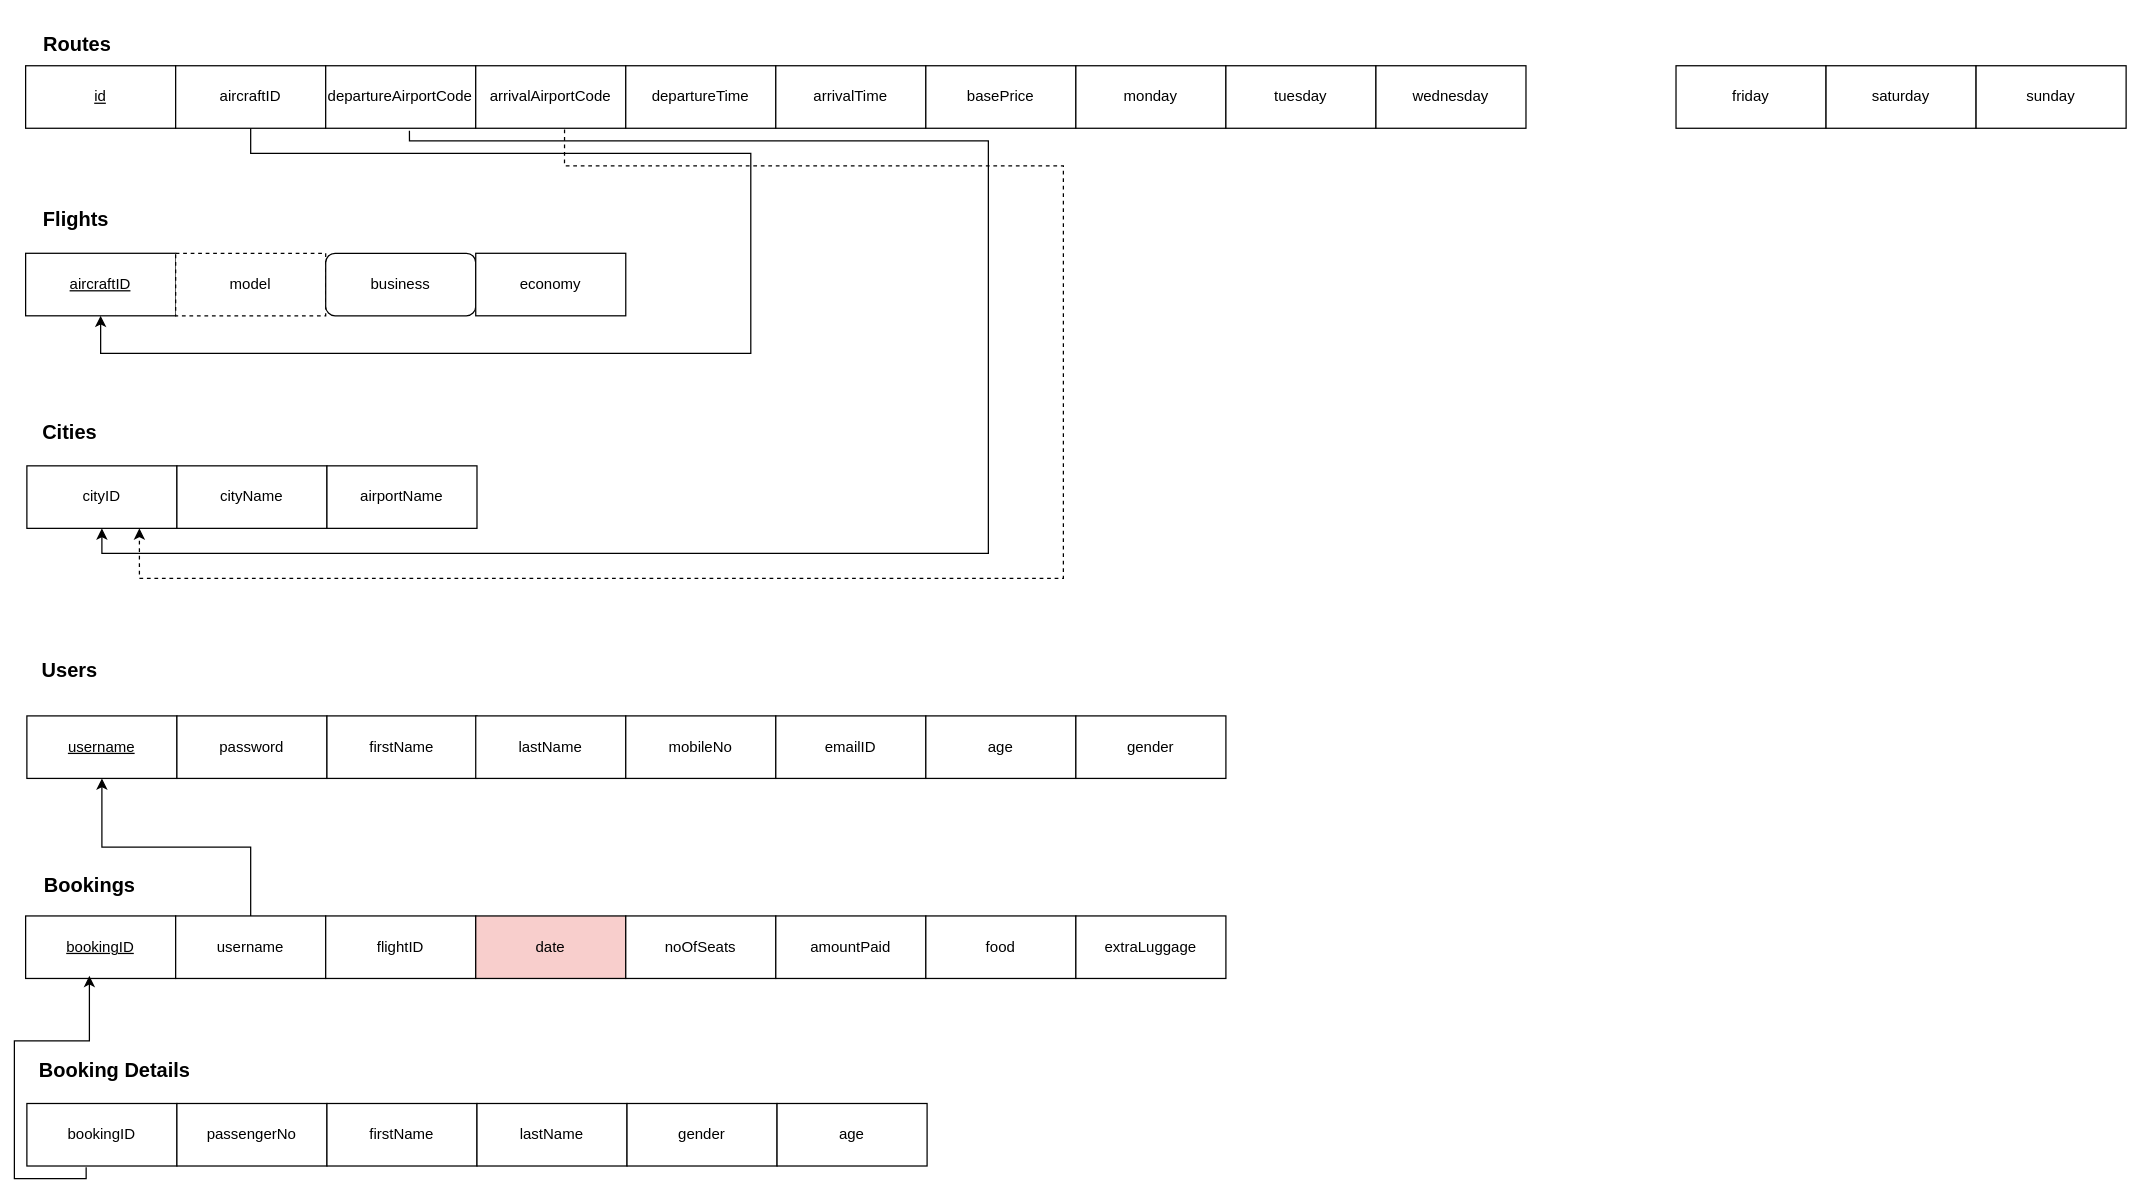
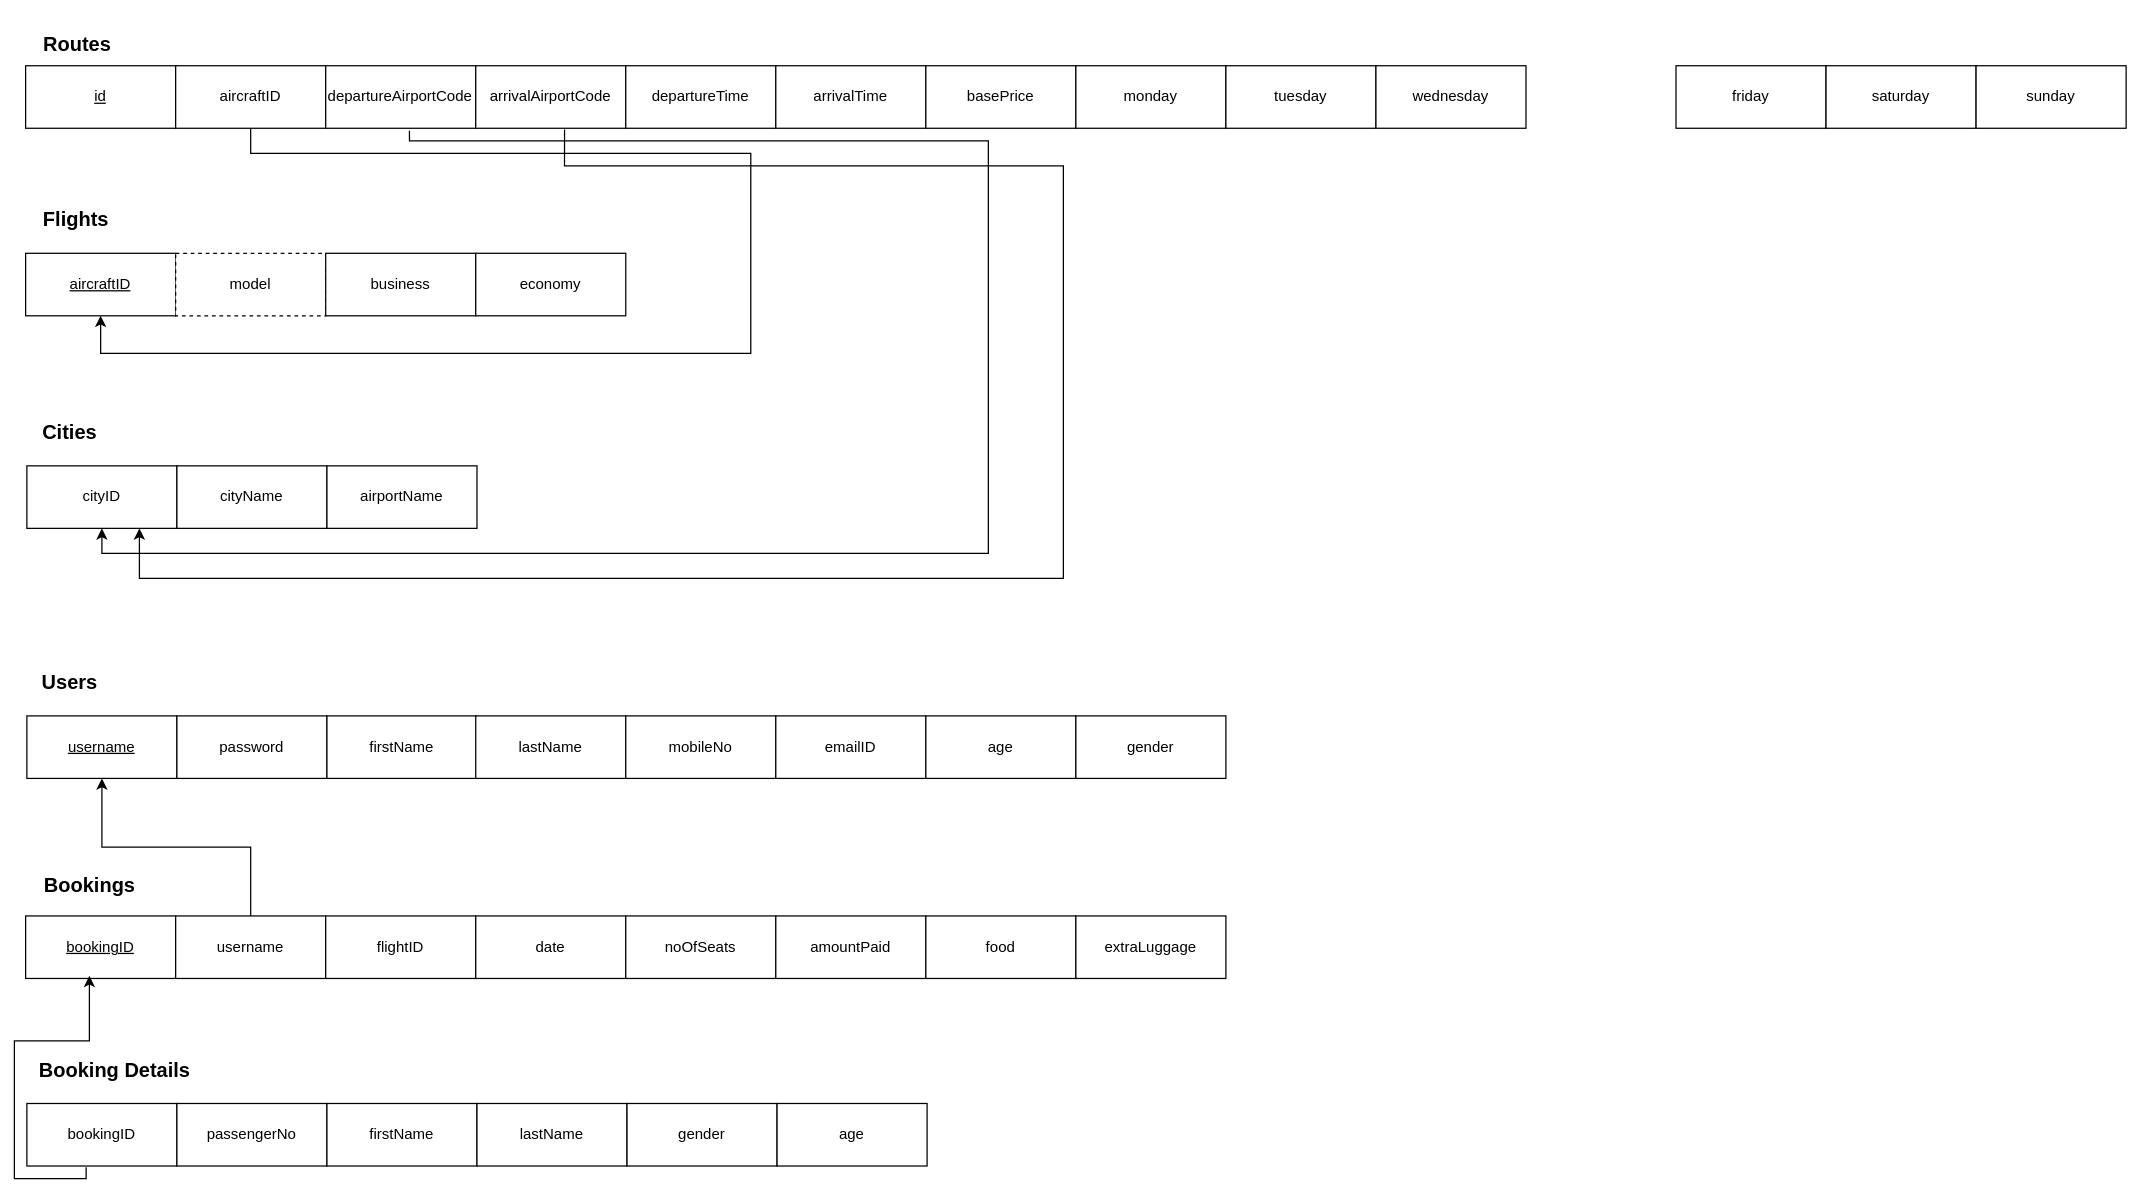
(401, 284) -> (401, 284)
(1053, 578) -> (1053, 578)
(69, 669) -> (69, 682)
(551, 947) -> (551, 947)
